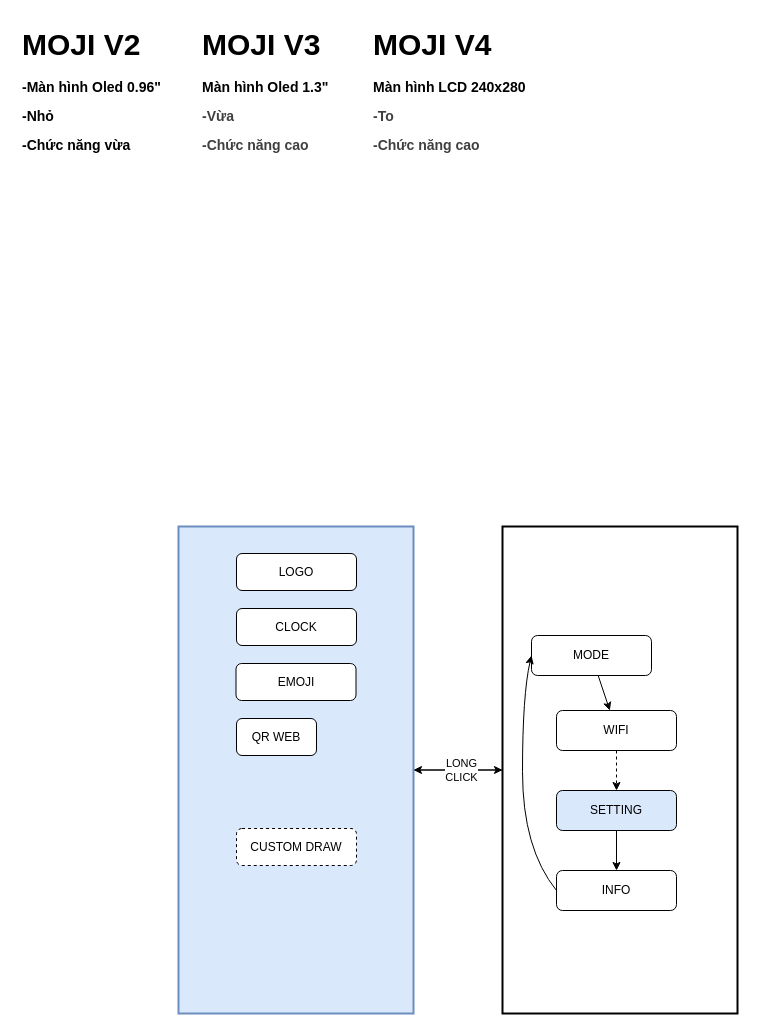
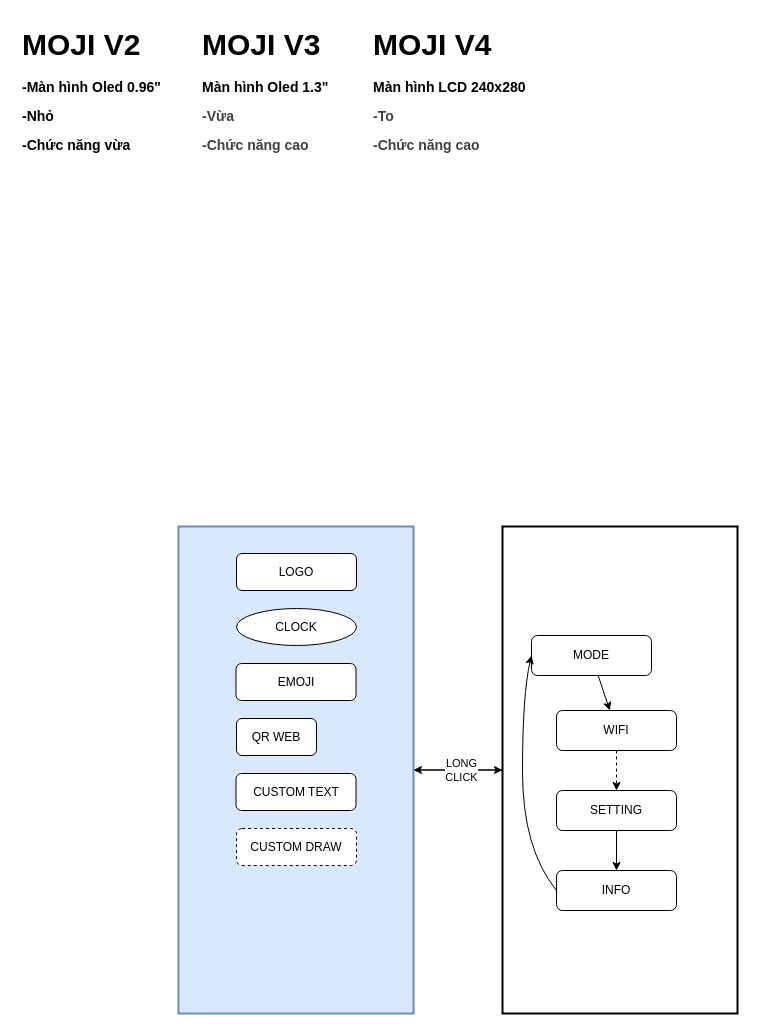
(297, 627) -> (297, 627)
none -> (296, 792)
(617, 811) -> (617, 811)
